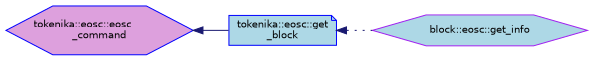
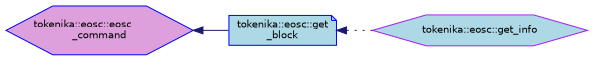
(480, 30) -> (480, 30)
